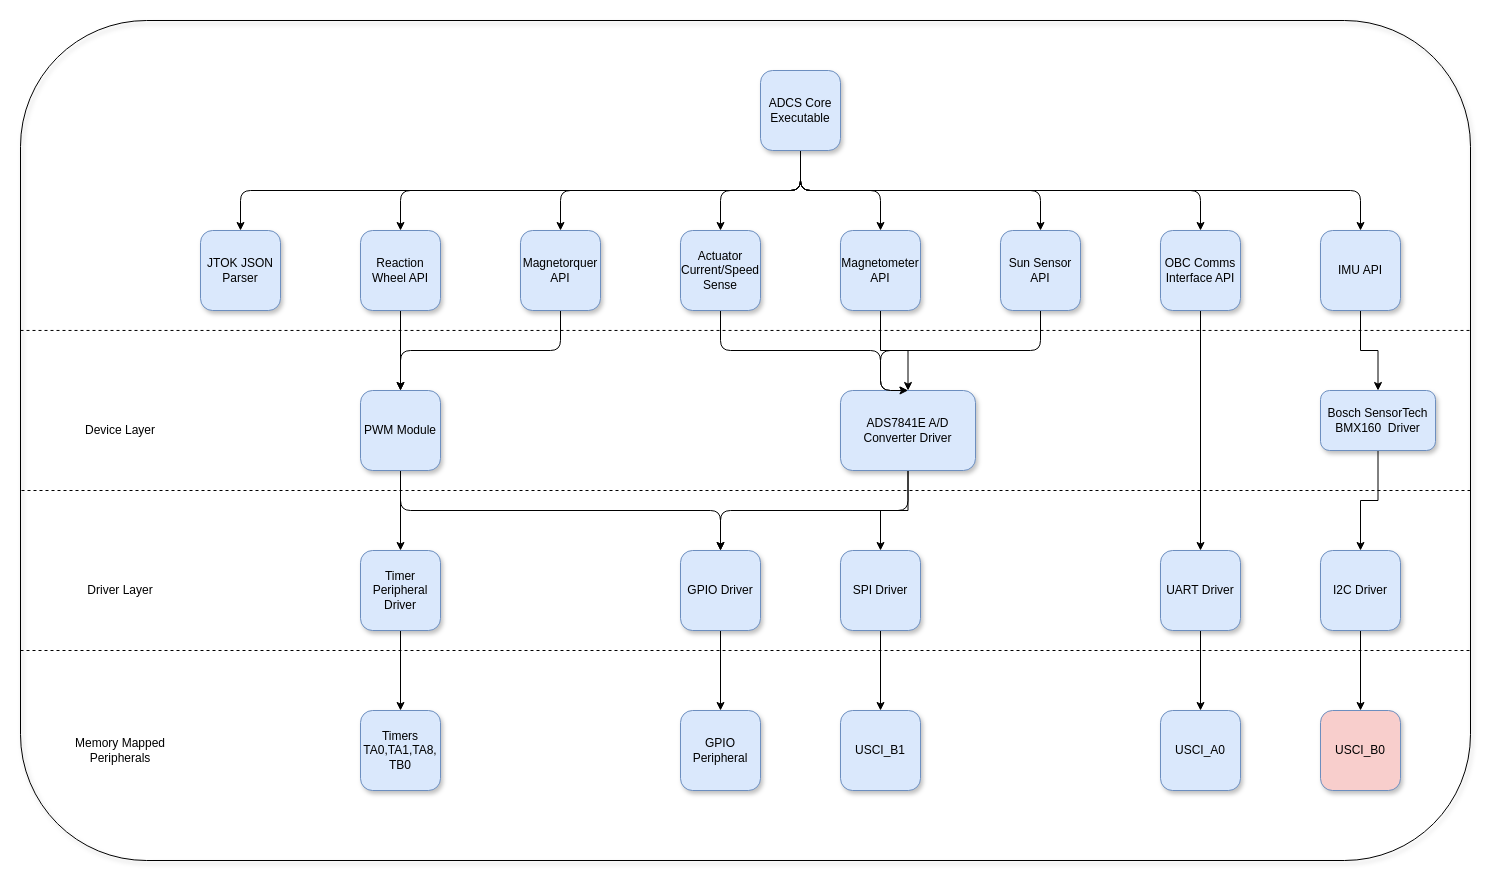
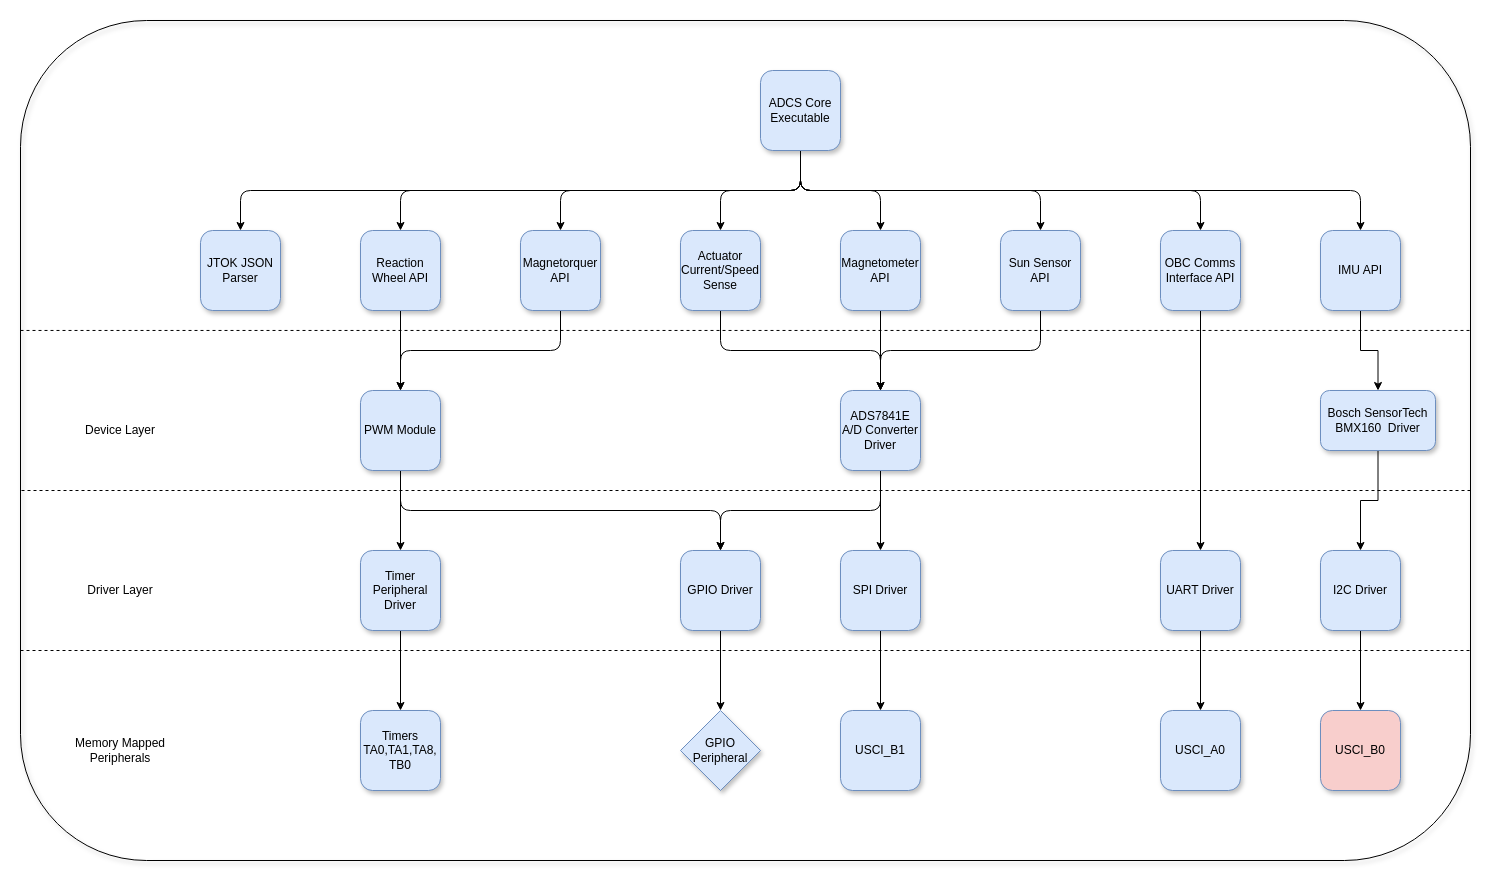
(908, 431) -> (881, 431)
(721, 751) -> (721, 751)
